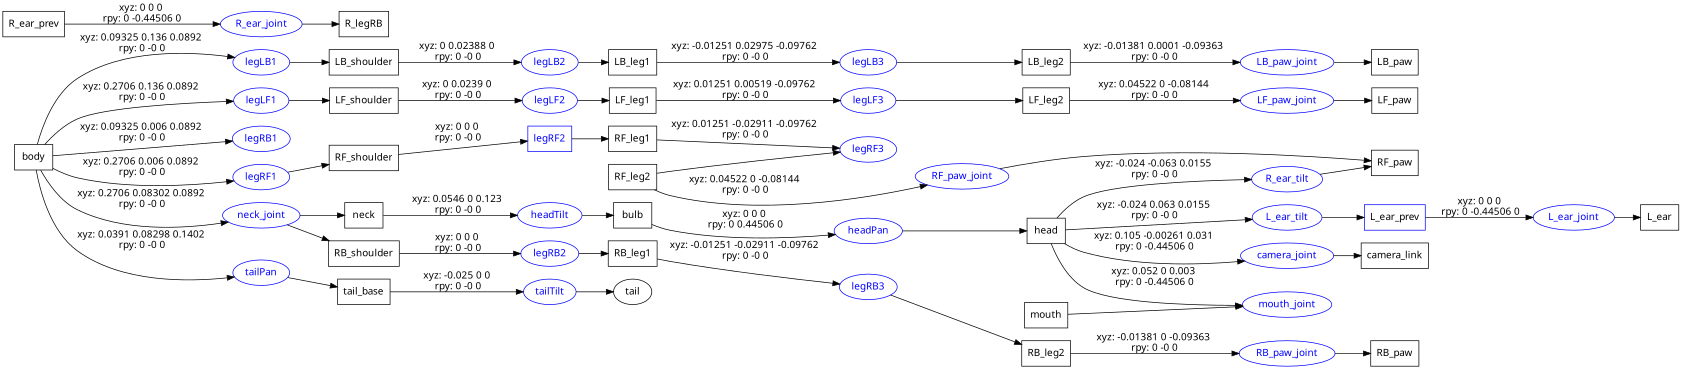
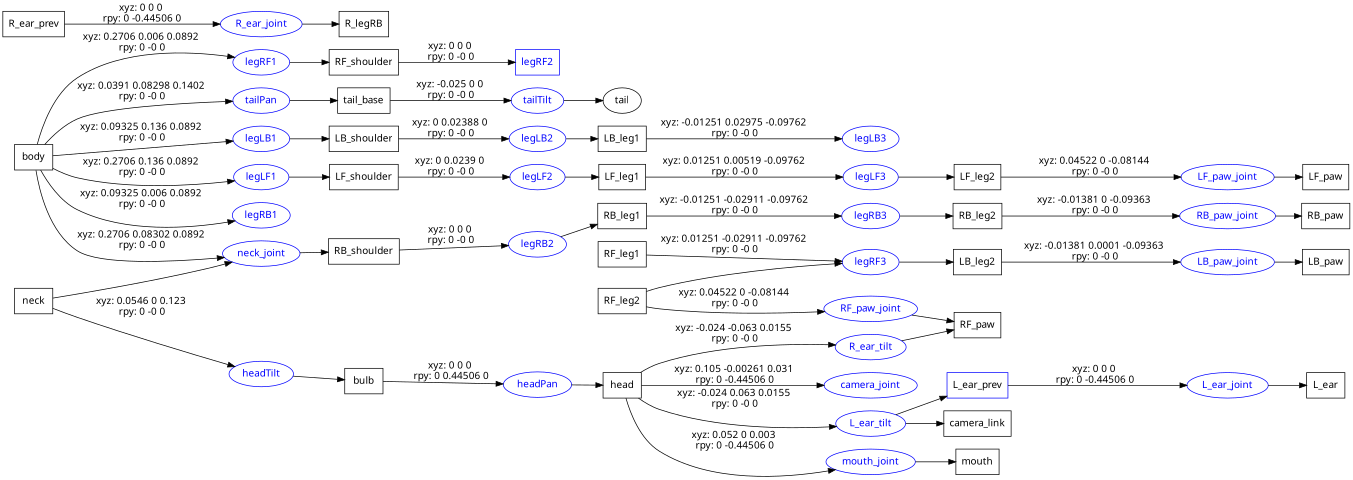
(956, 62) -> (923, 262)
(587, 139) -> none
(319, 215) -> (139, 283)
(1344, 256) -> (921, 424)
(1152, 311) -> (932, 462)
